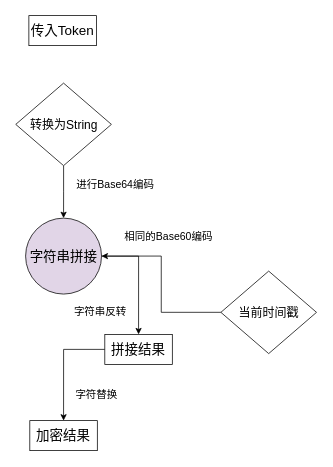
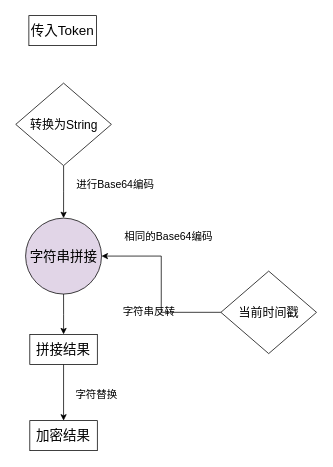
(169, 237) -> (169, 237)
(100, 312) -> (149, 312)
(139, 349) -> (64, 349)
